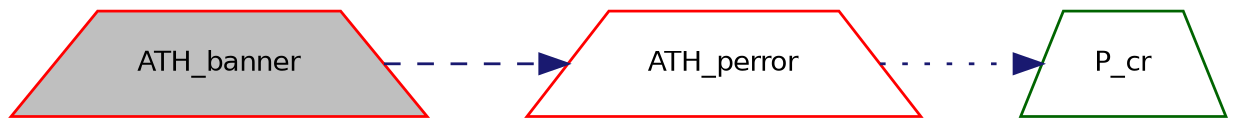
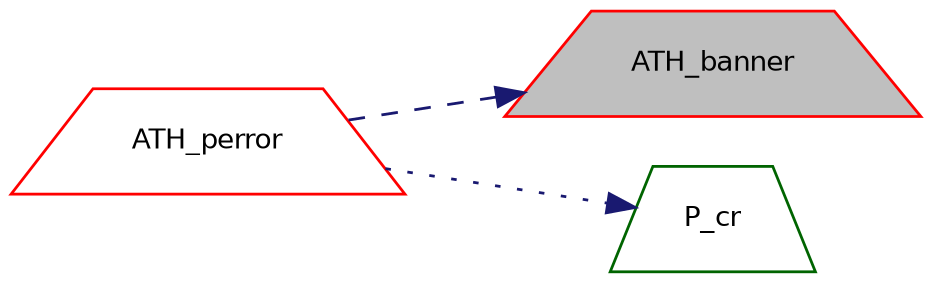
(462, 64) -> (423, 109)
